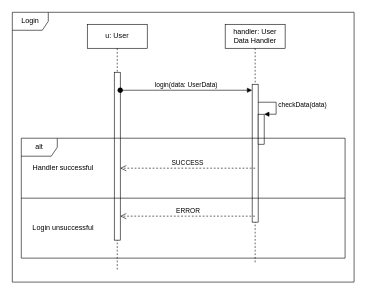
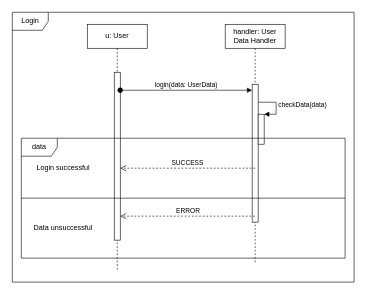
(39, 147) -> (39, 147)
(63, 168) -> (63, 168)
(63, 228) -> (63, 228)
